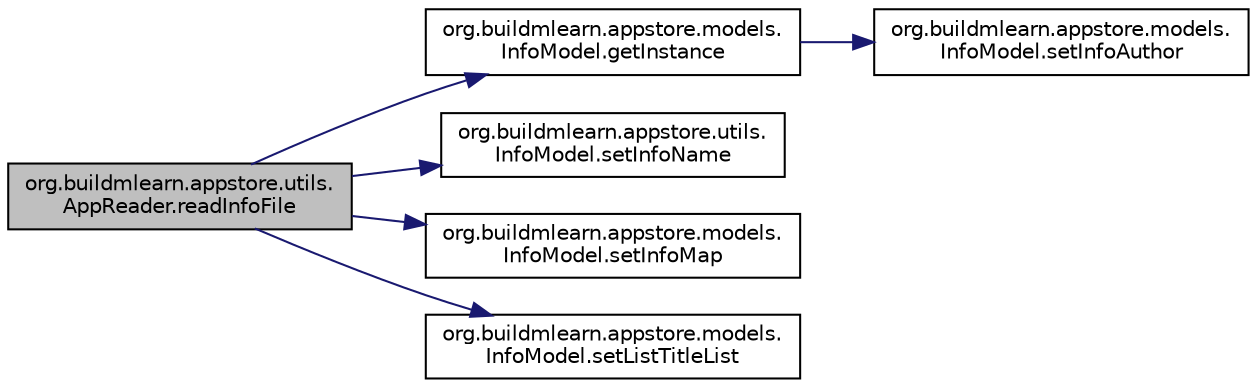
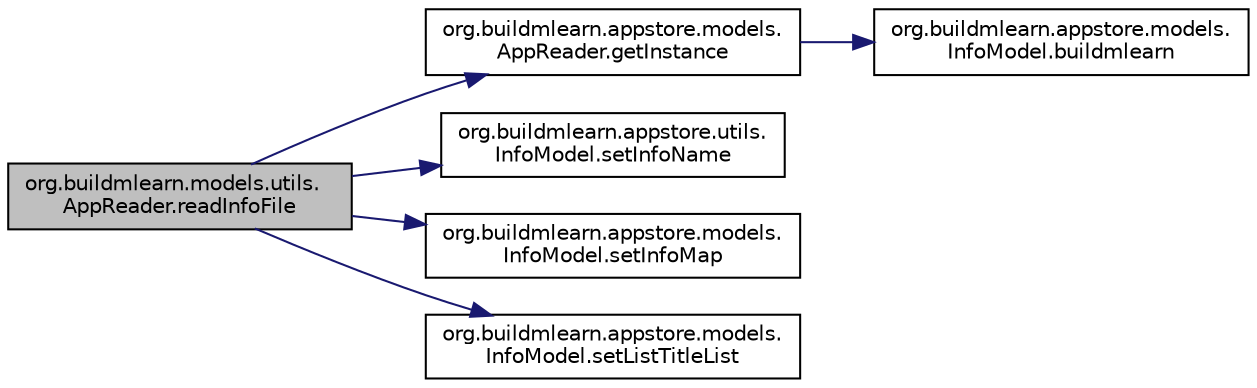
(613, 42) -> (613, 42)
(1061, 42) -> (1061, 42)
(180, 196) -> (180, 196)
